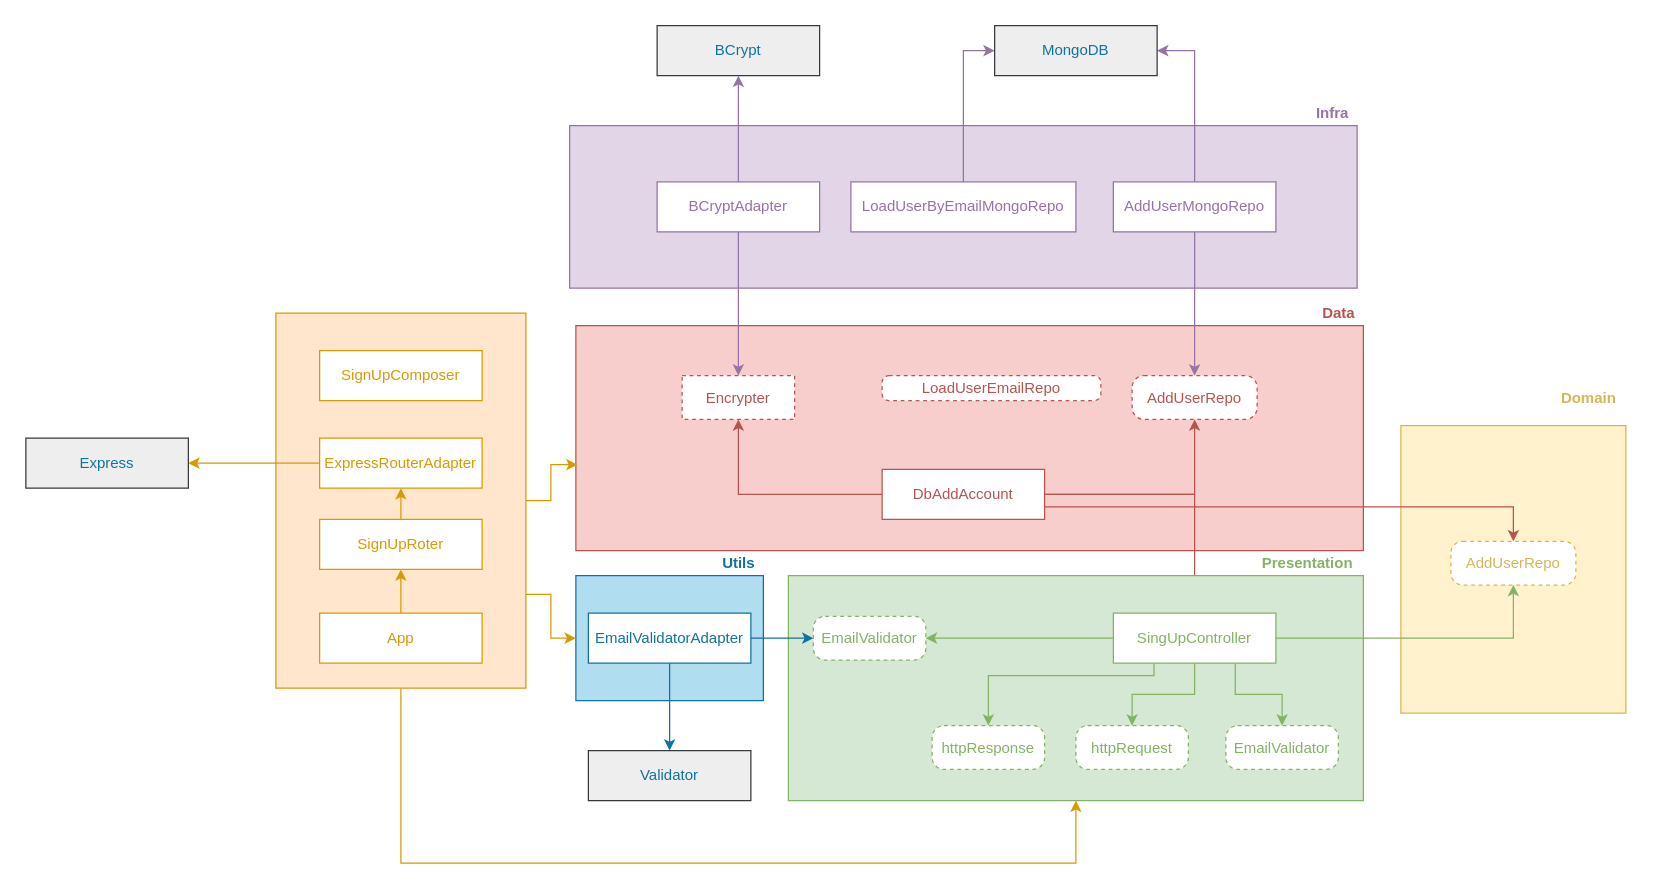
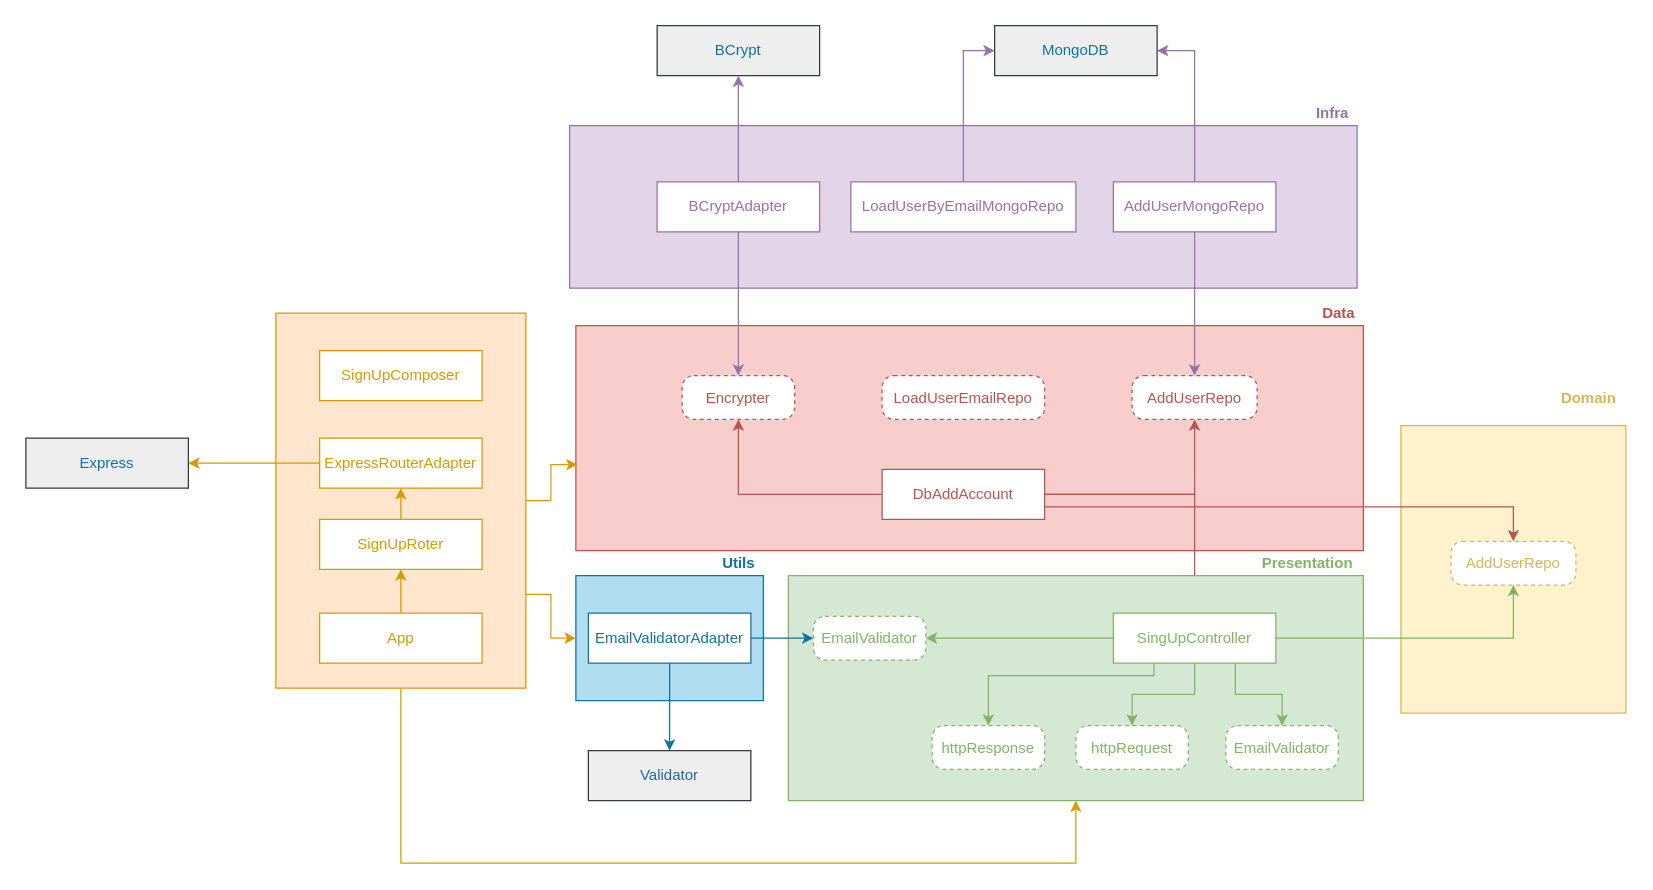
(991, 388) -> (963, 398)
(738, 398) -> (738, 398)
